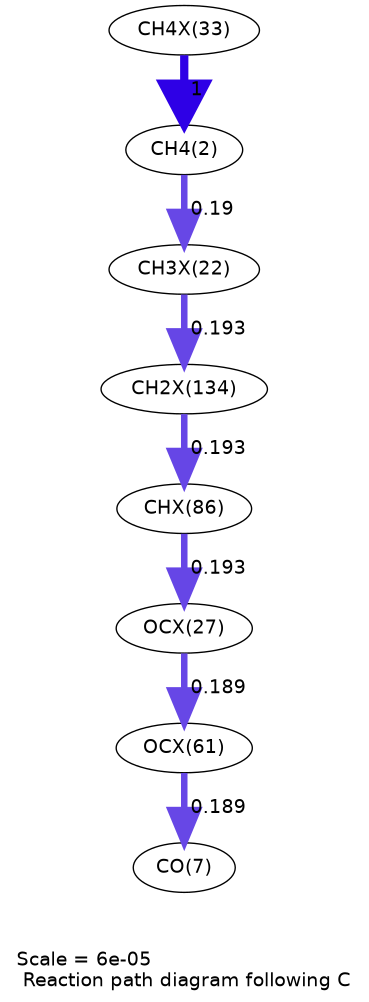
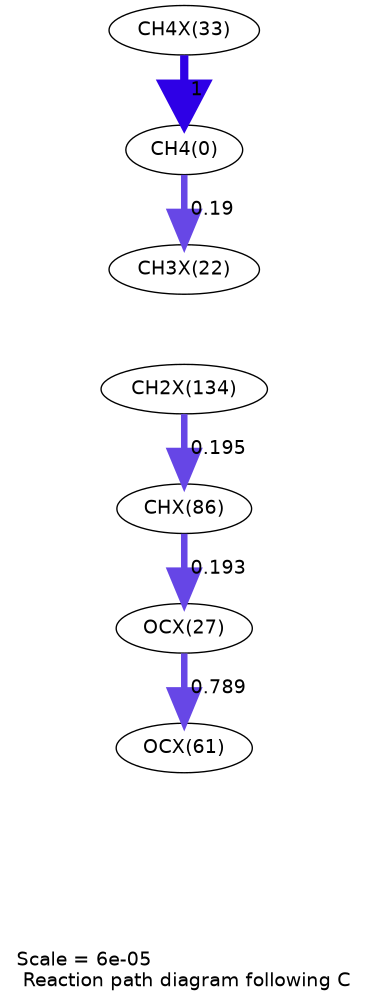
(184, 150) -> (184, 150)
(184, 313) -> none
(216, 449) -> (216, 449)
(216, 688) -> (216, 688)
(184, 868) -> none
